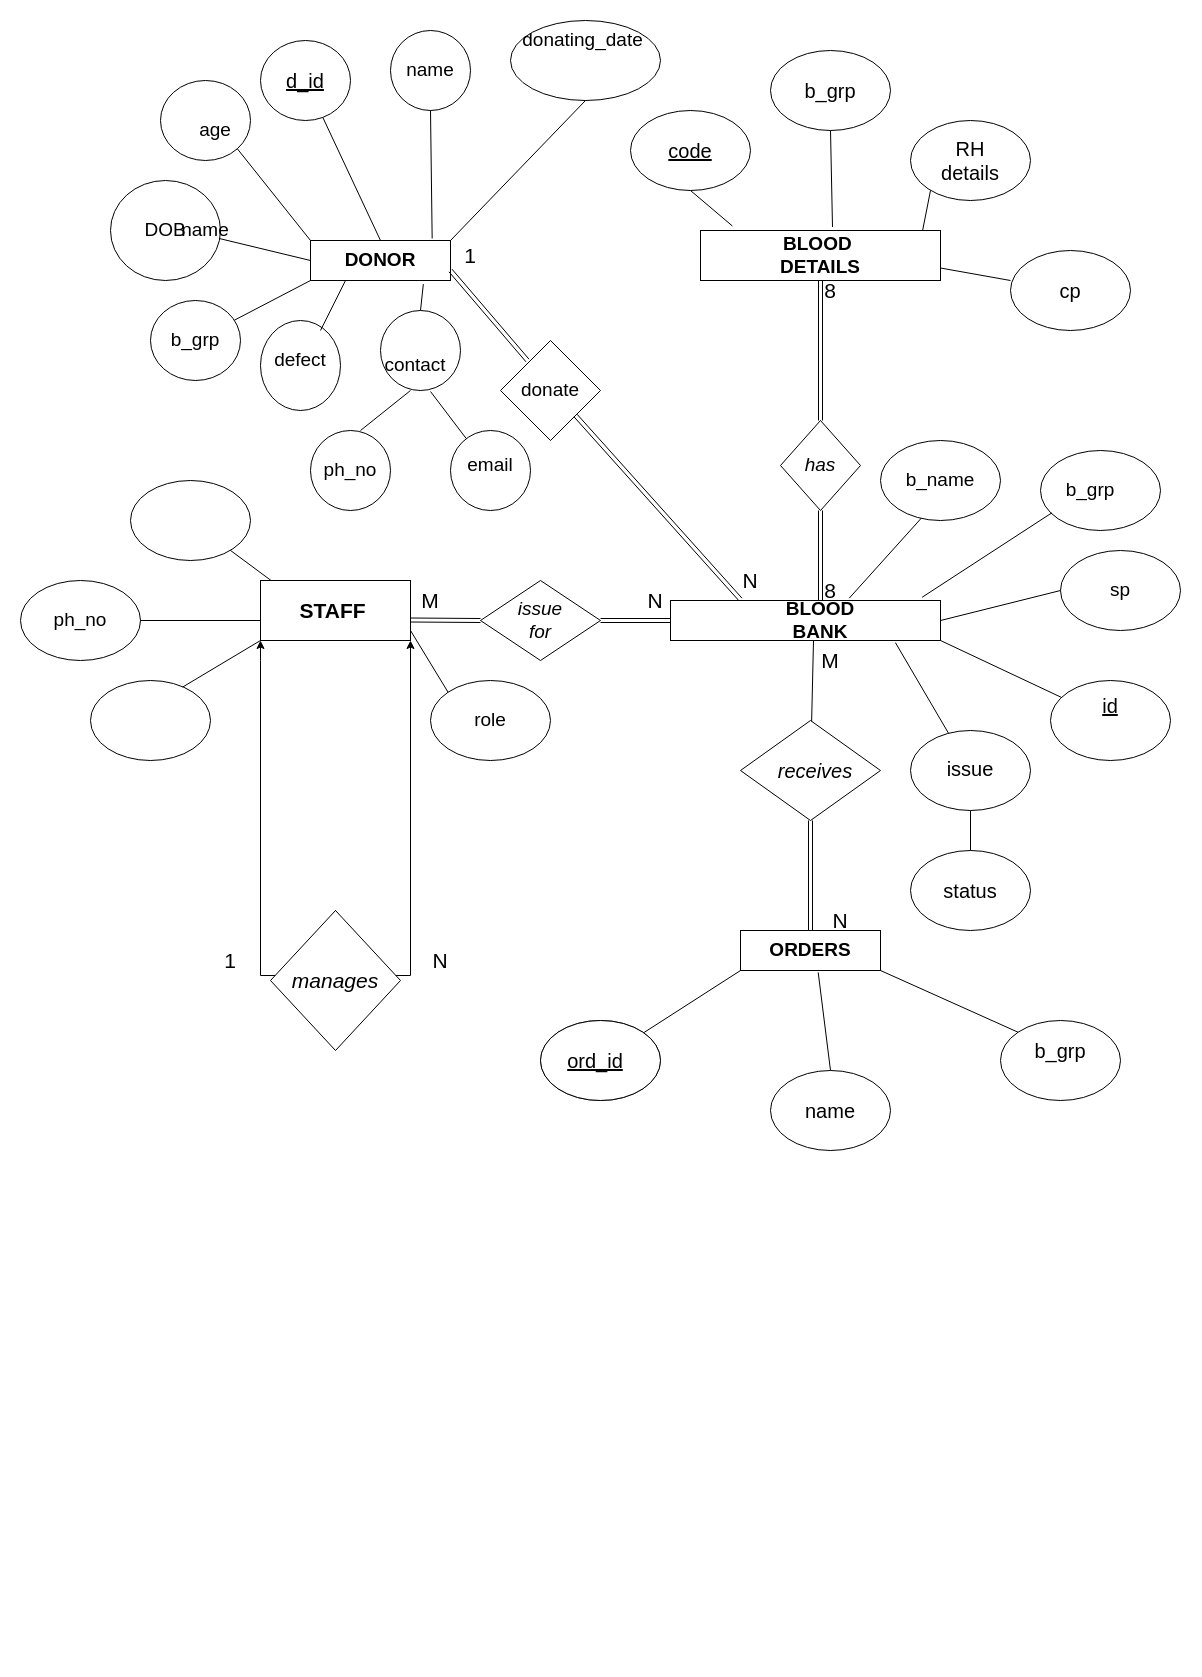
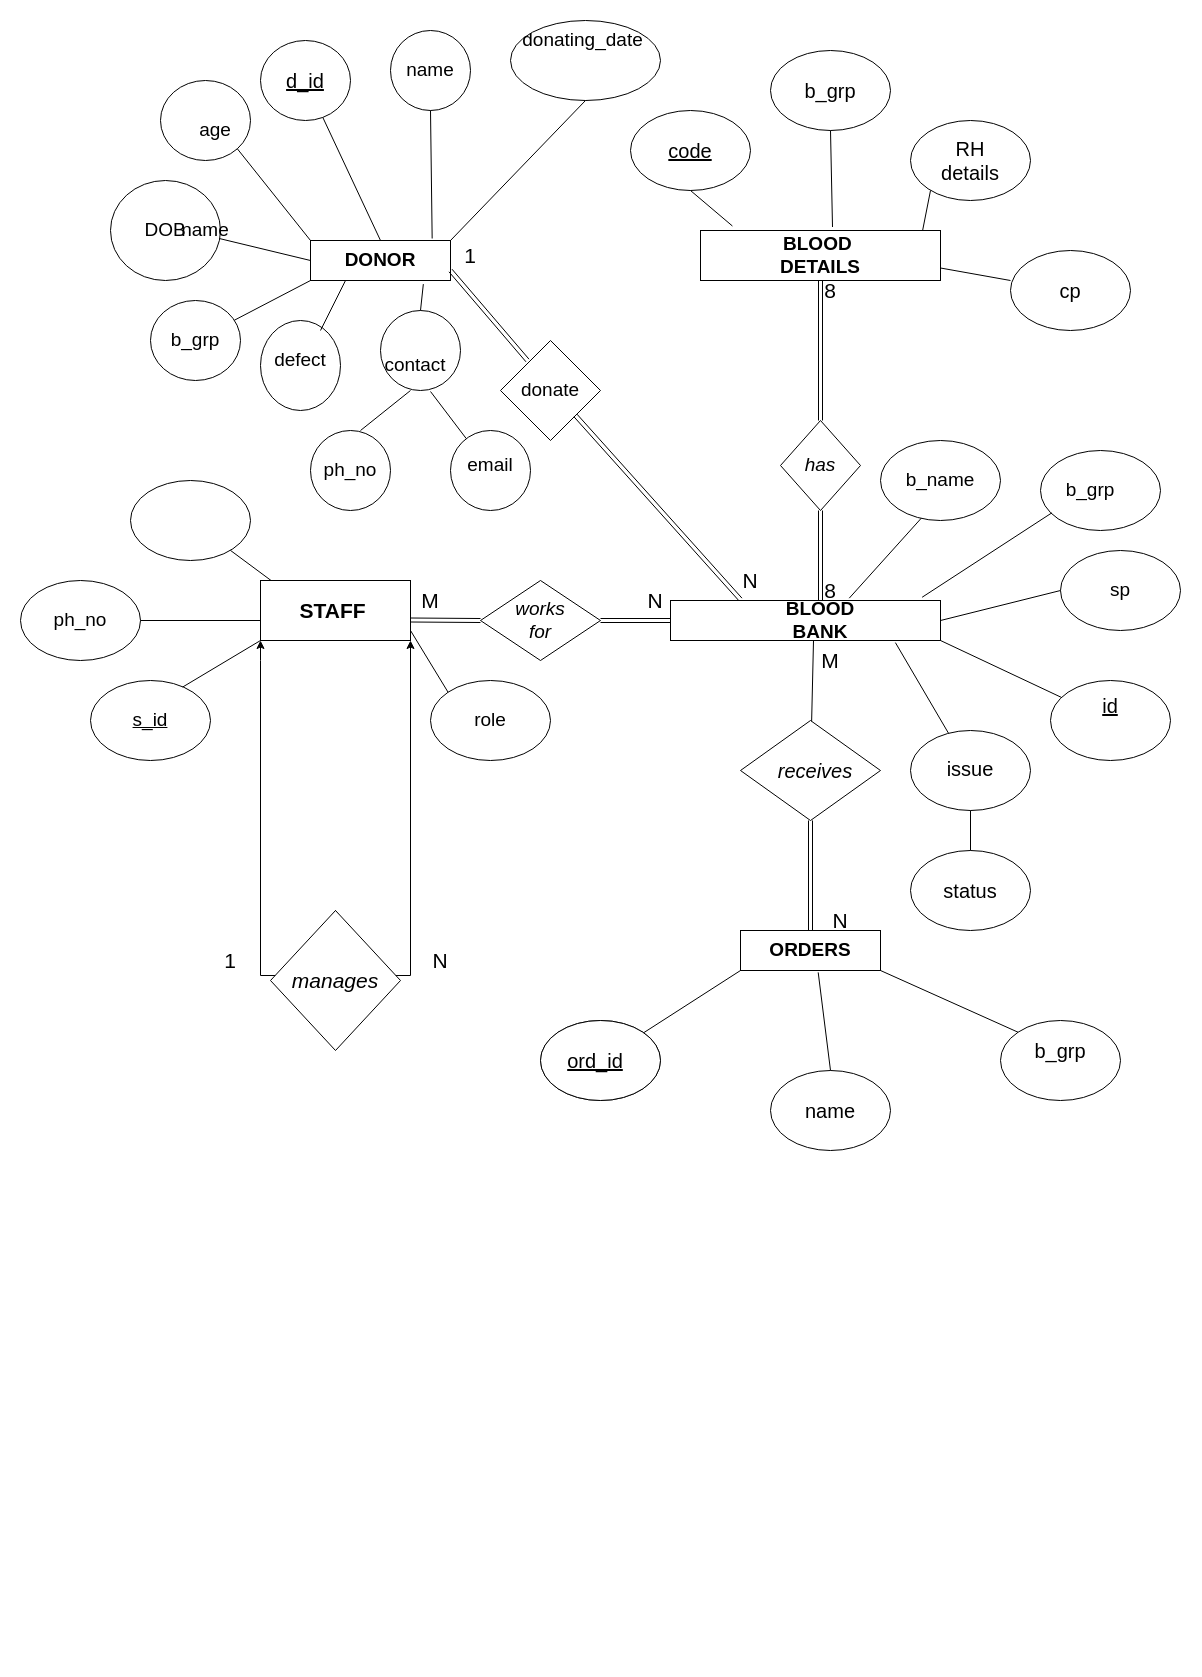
(541, 621) -> (541, 621)
none -> (151, 721)
